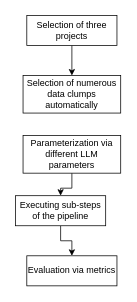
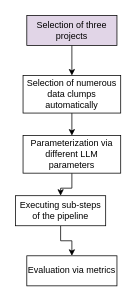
(72, 30) -> (72, 30)
none -> (72, 129)
